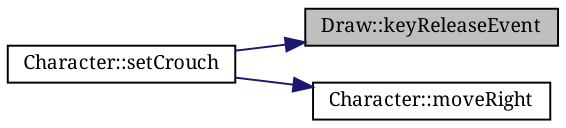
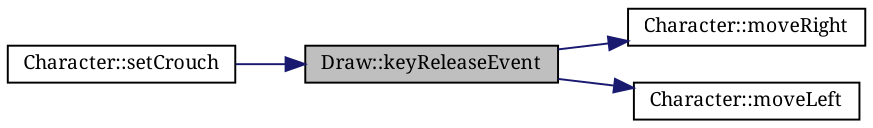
(264, 81) -> (583, 46)
none -> (747, 101)
